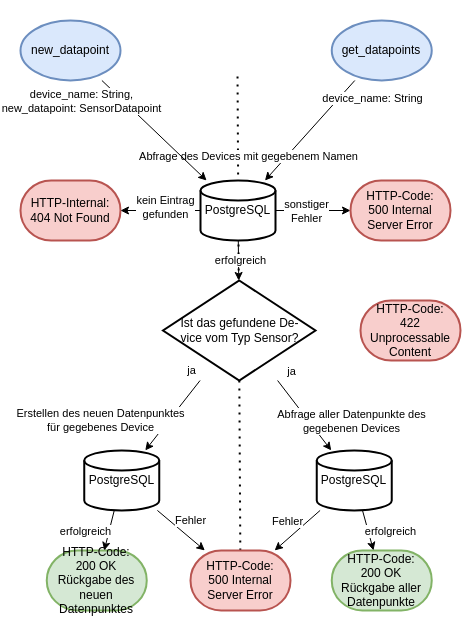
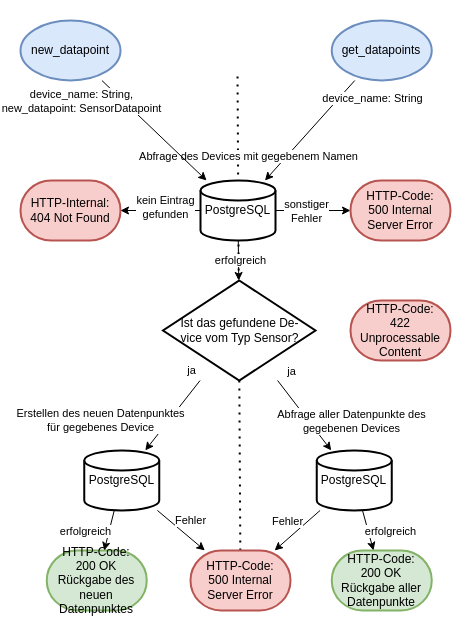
(411, 331) -> (401, 331)
